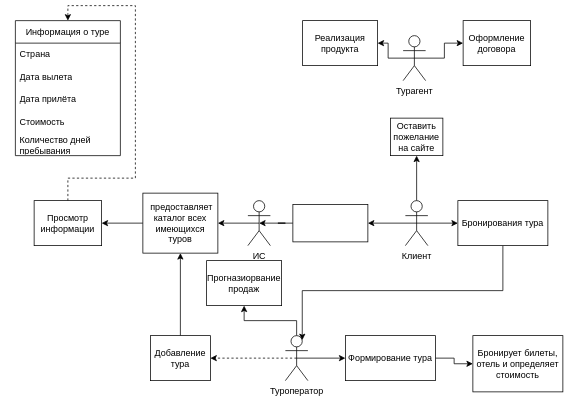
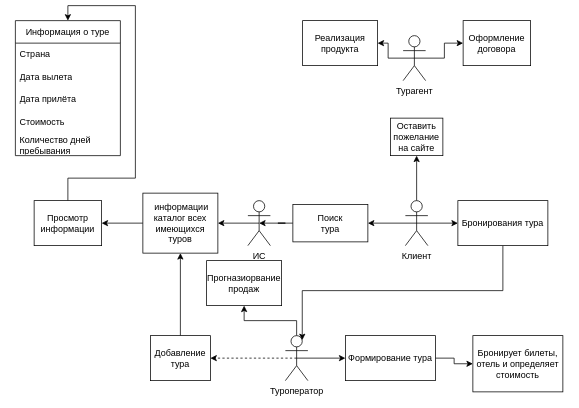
(135, 98) -> (135, 98)
(180, 223) -> (180, 223)
none -> (330, 223)
